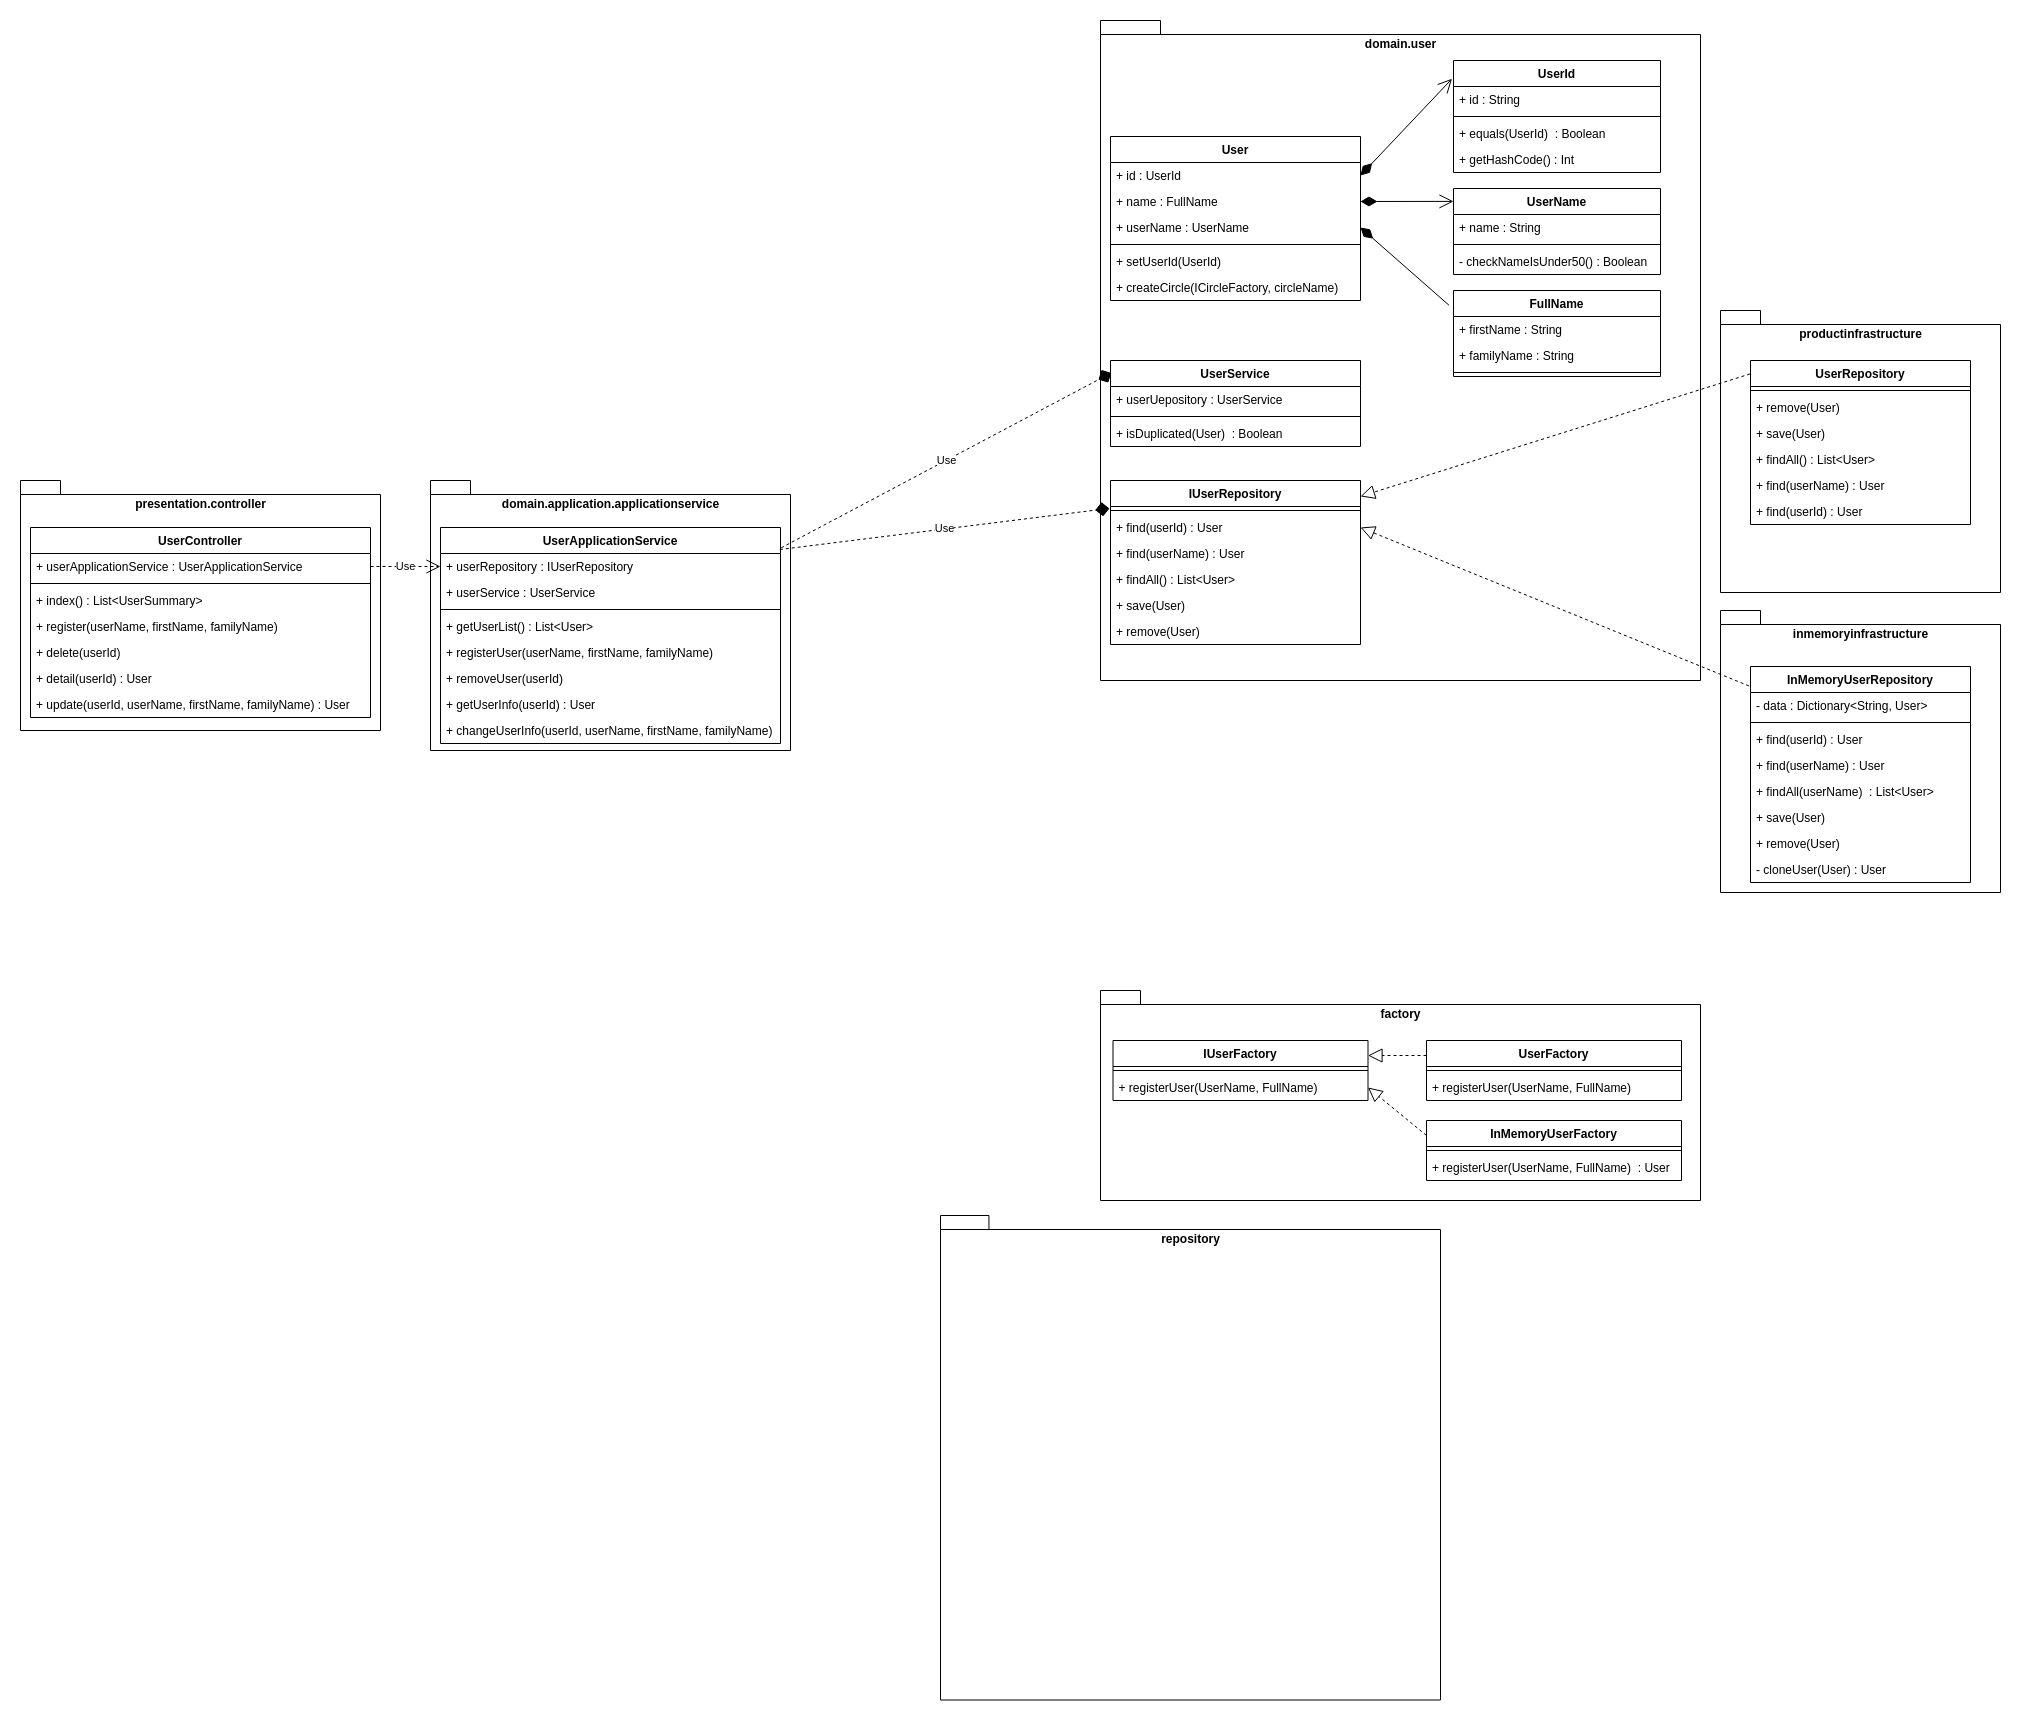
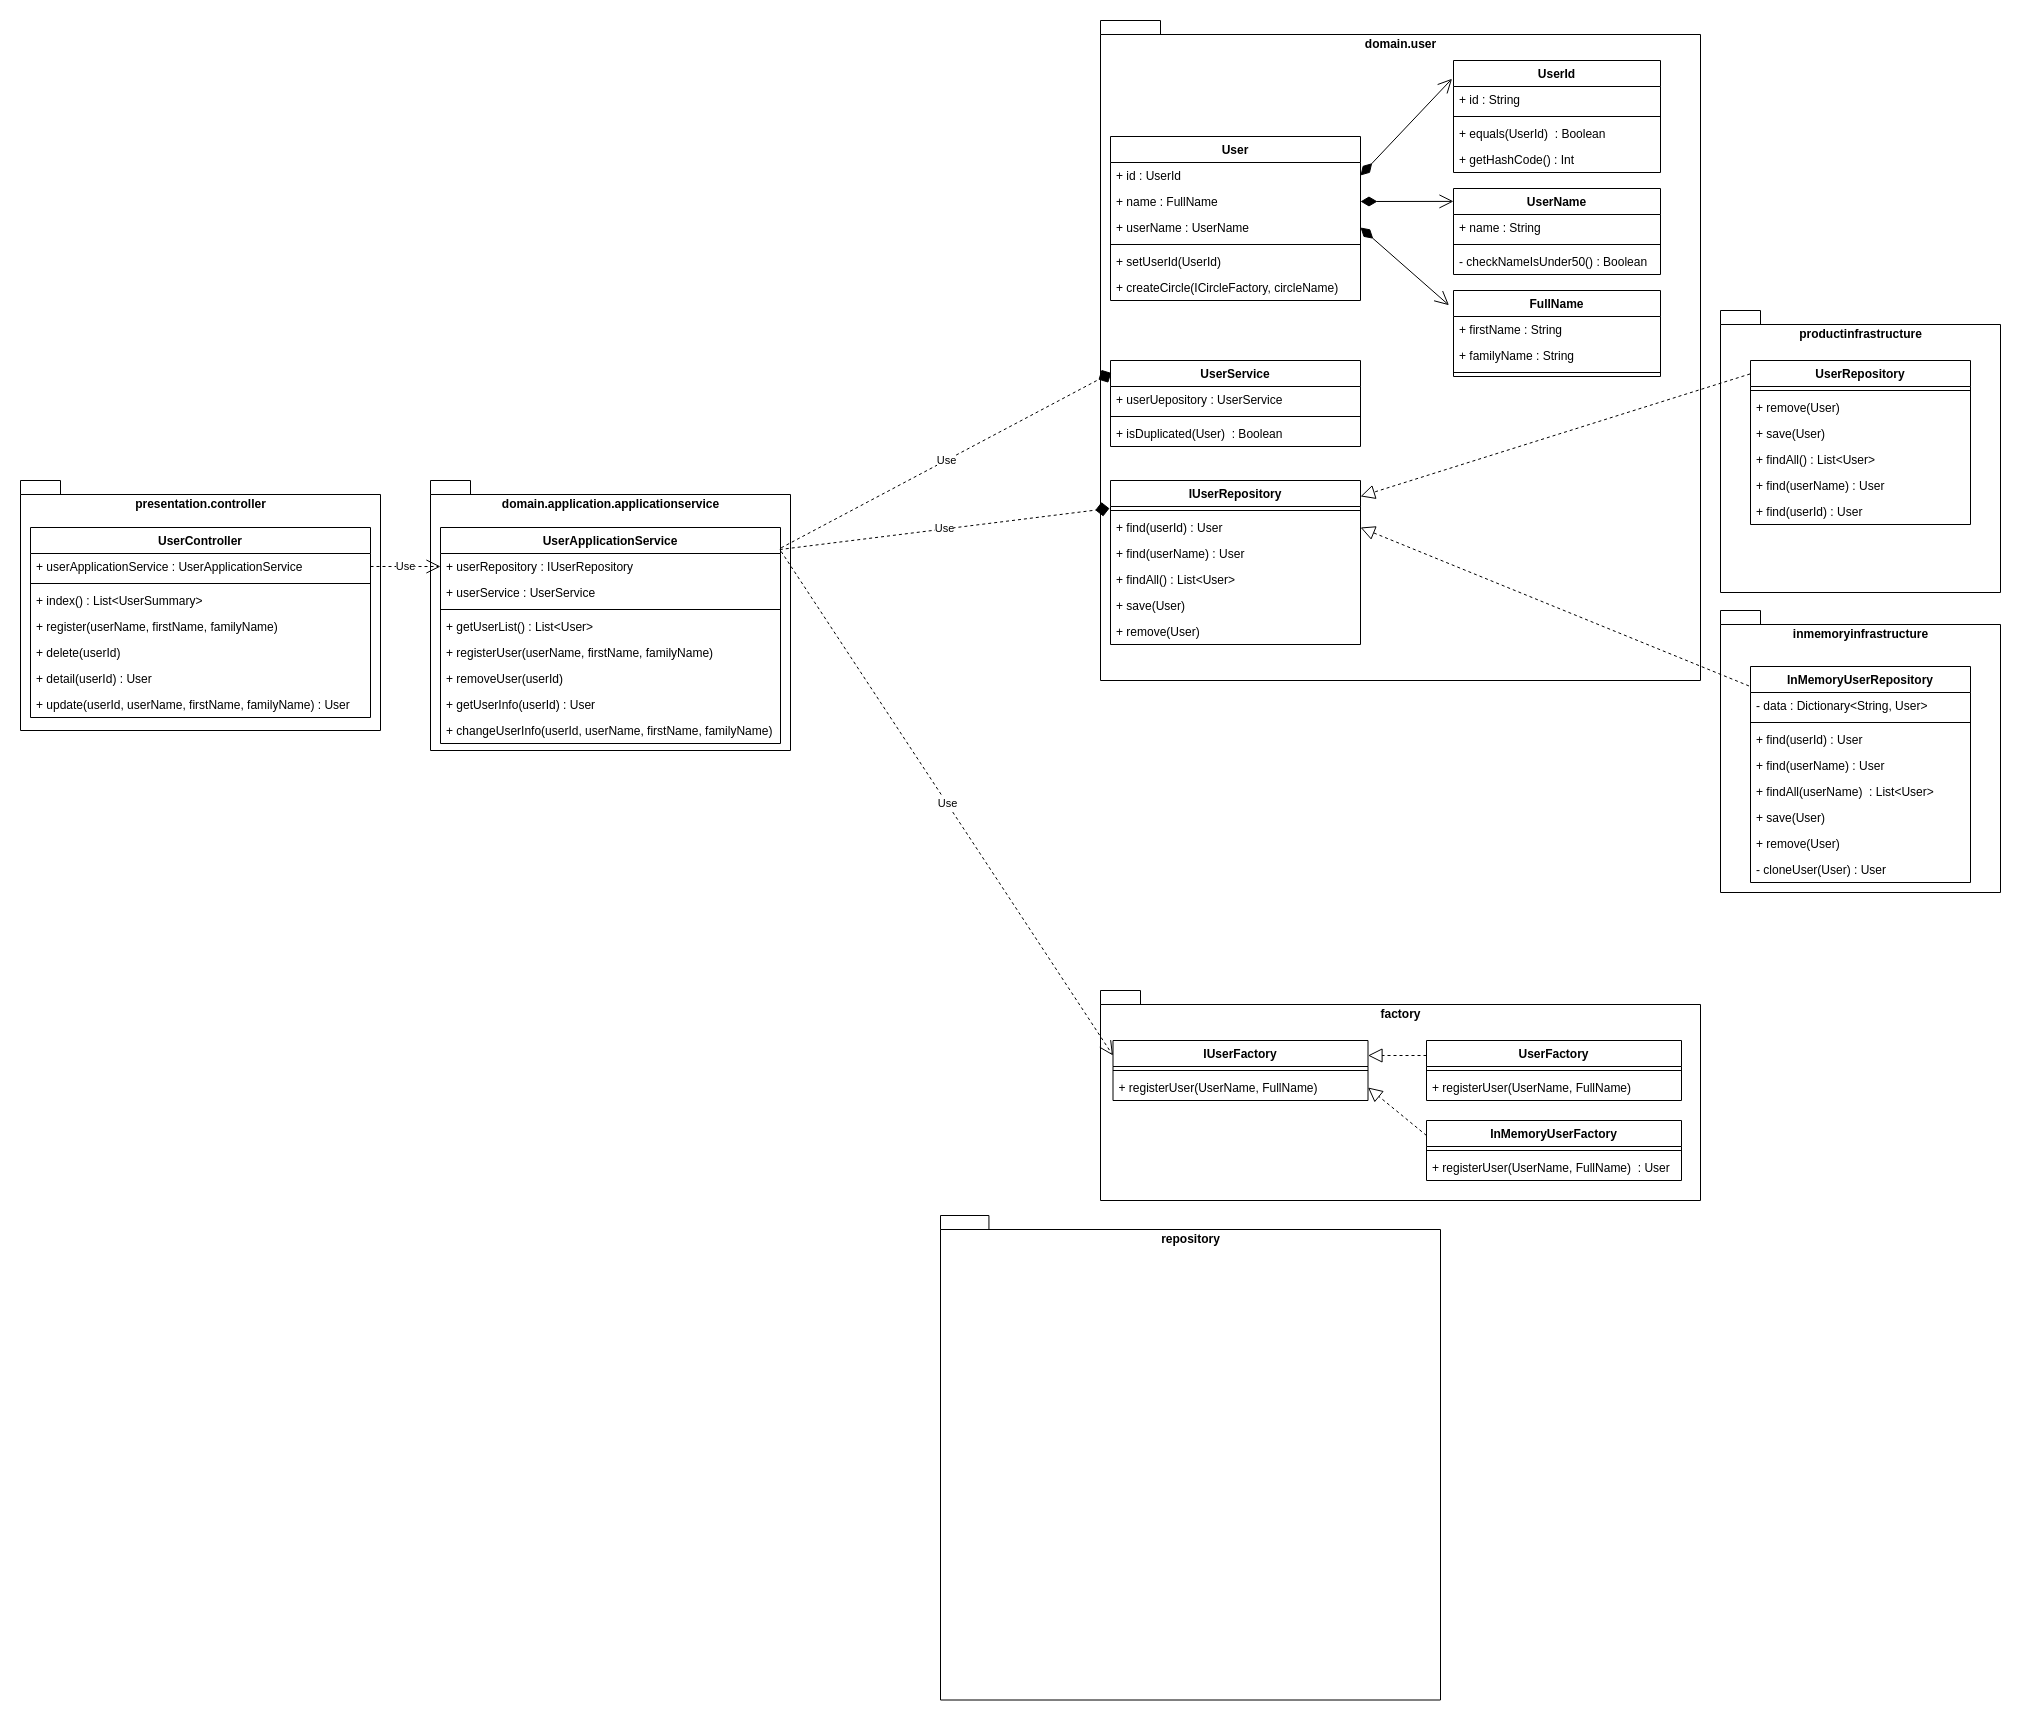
(1445, 302) -> (1445, 302)
none -> (946, 802)
